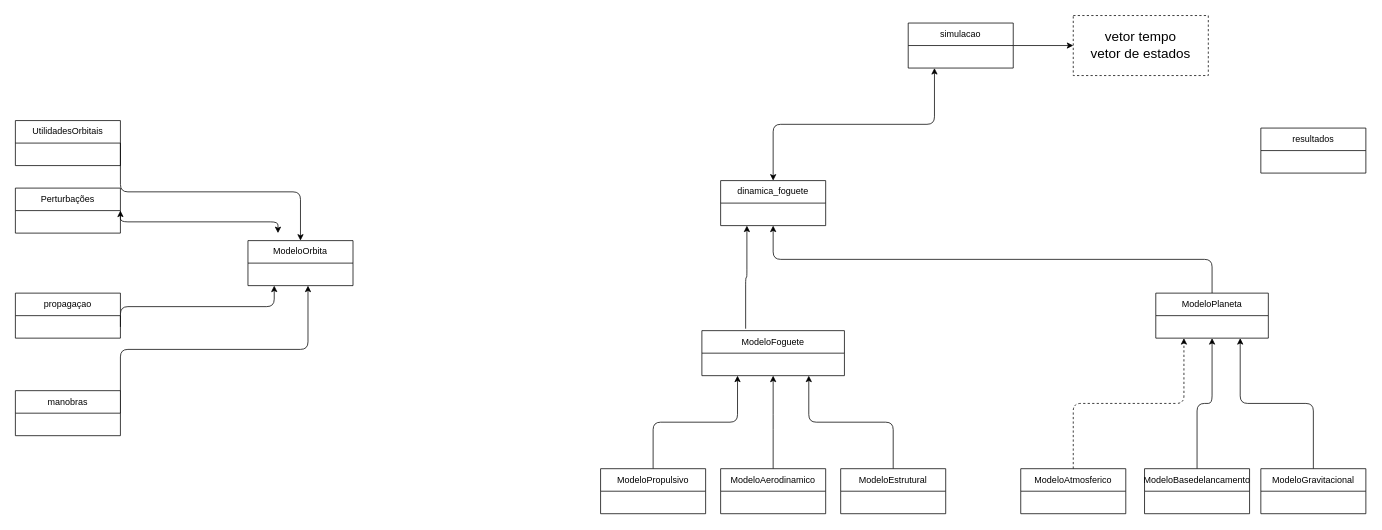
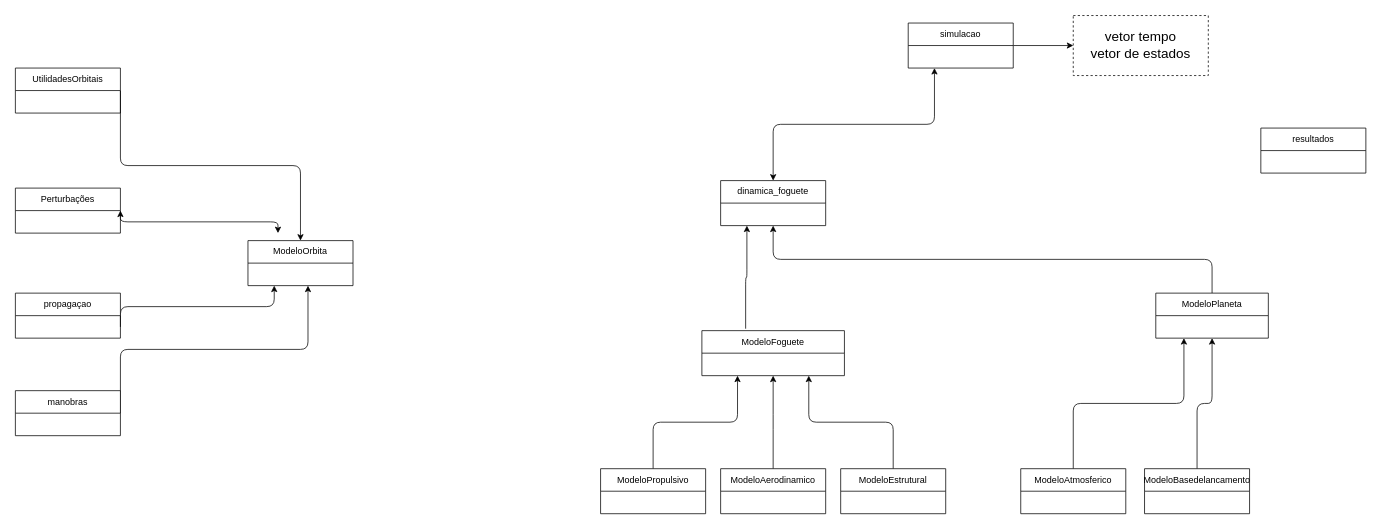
(68, 143) -> (68, 90)
(1126, 403) -> (1126, 403)
(1279, 403) -> none
(1313, 491) -> none
